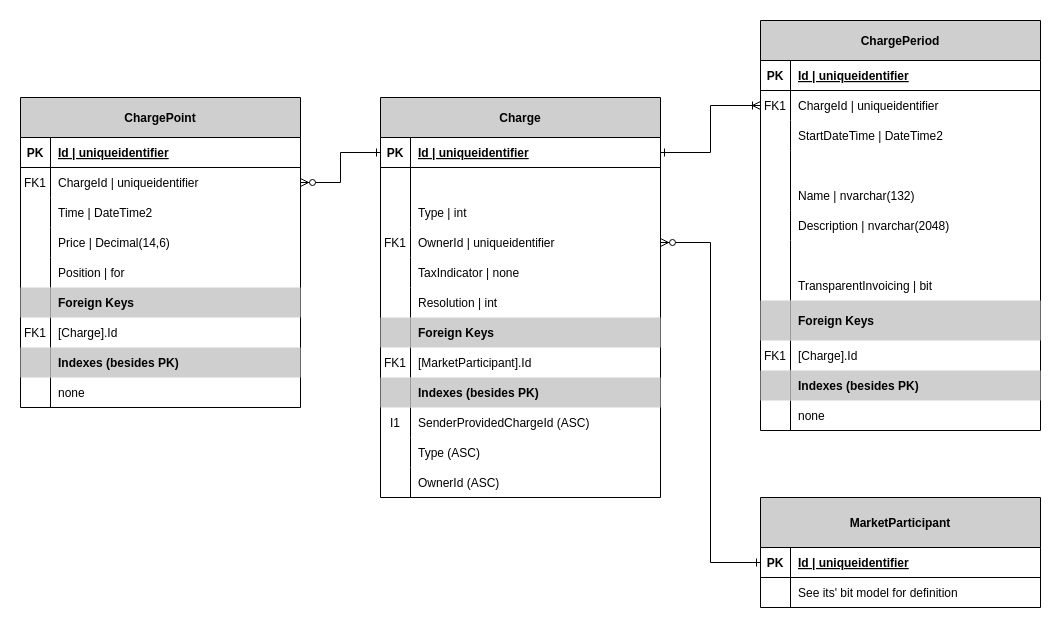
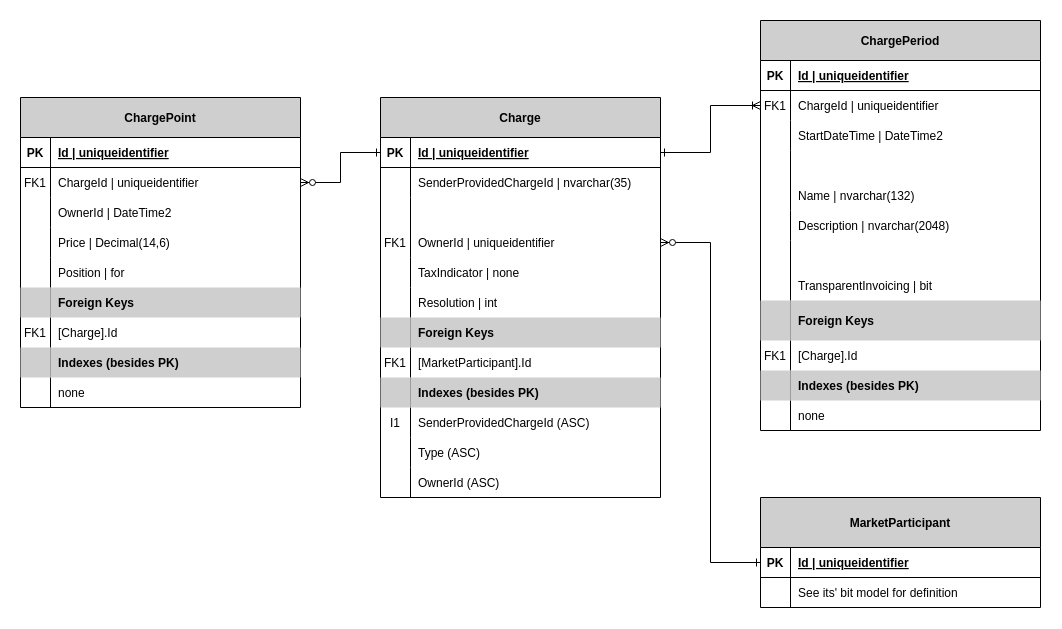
none -> (536, 183)
(104, 213) -> (116, 213)
(536, 213) -> none
